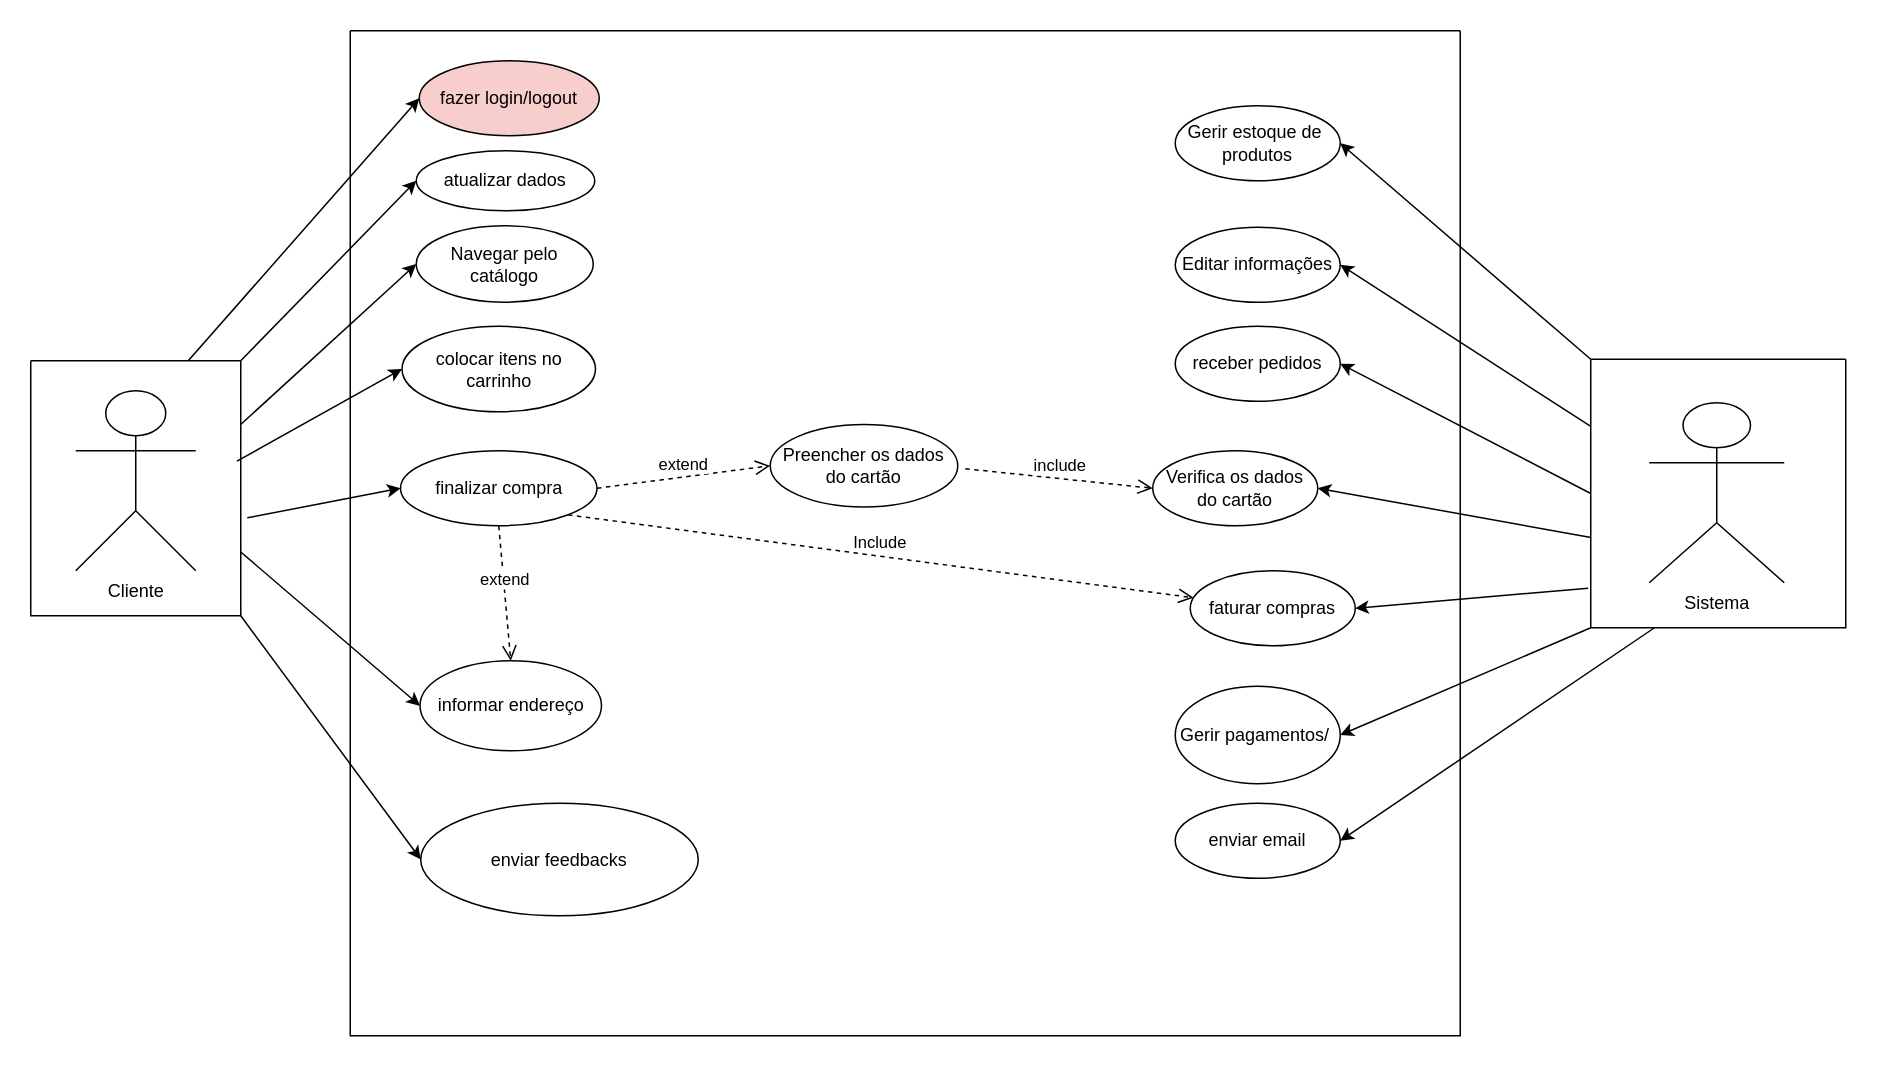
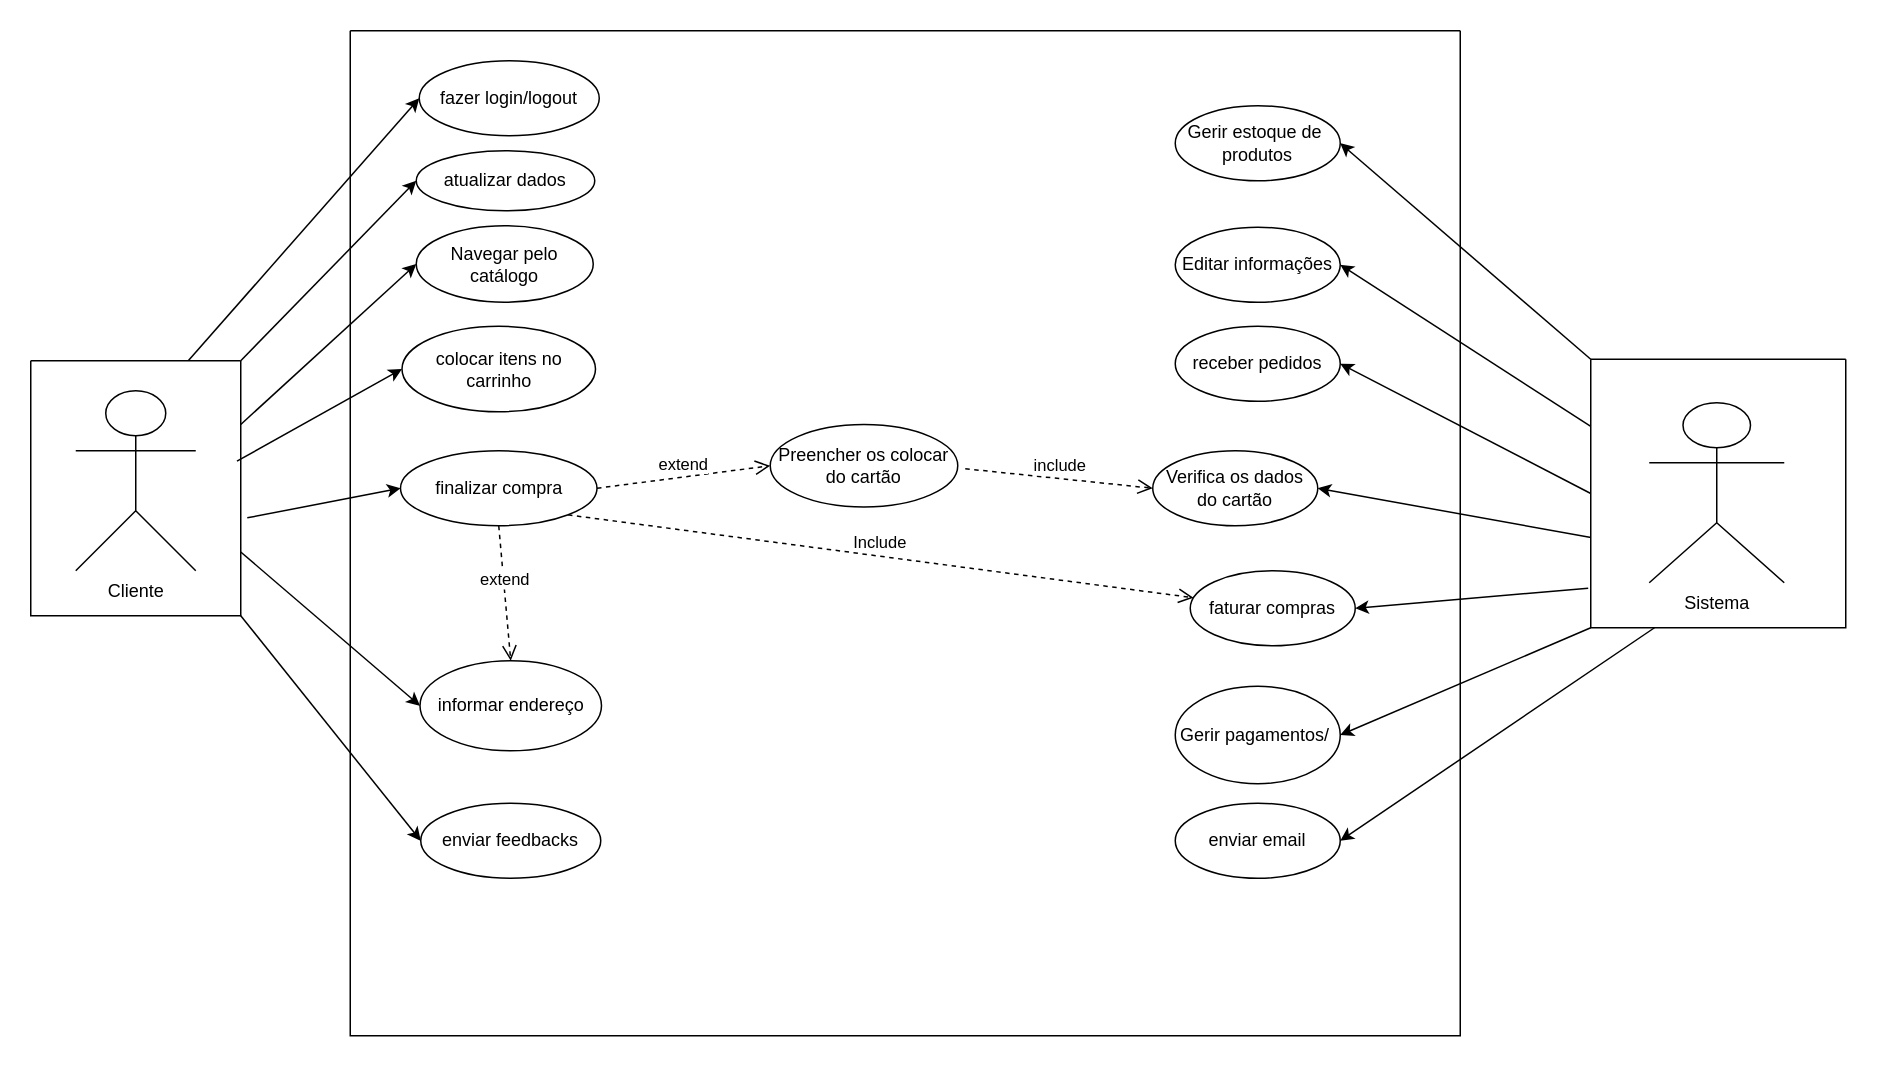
(509, 98) -> (509, 98)
(864, 466) -> (864, 466)
(560, 860) -> (511, 841)
